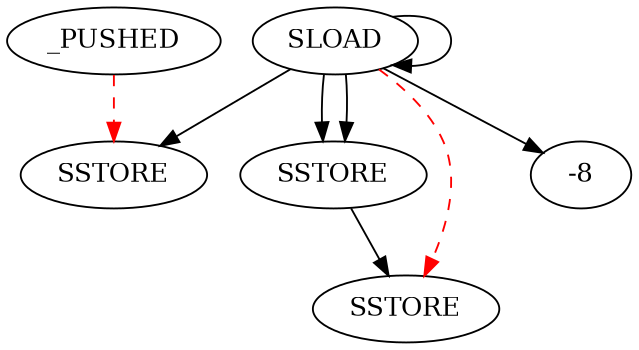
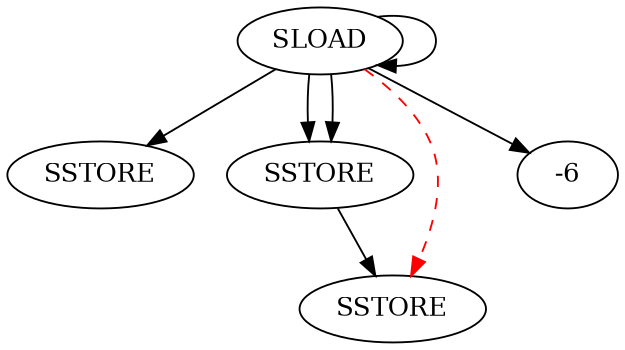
(114, 41) -> none
(581, 175) -> (568, 175)
